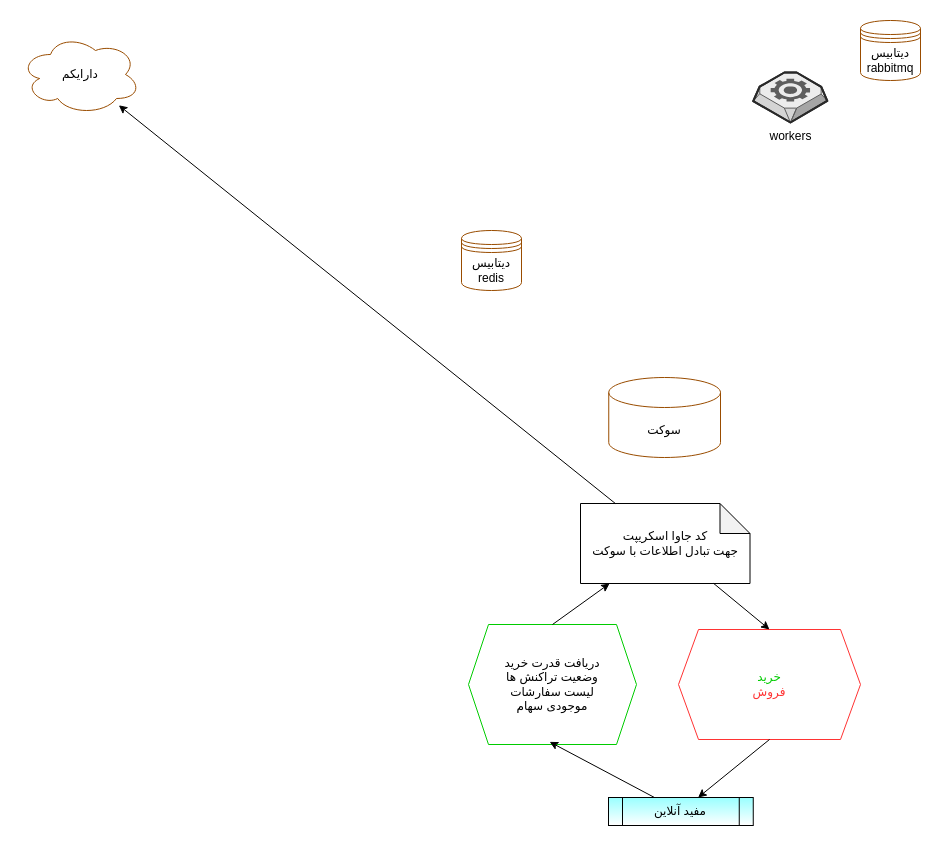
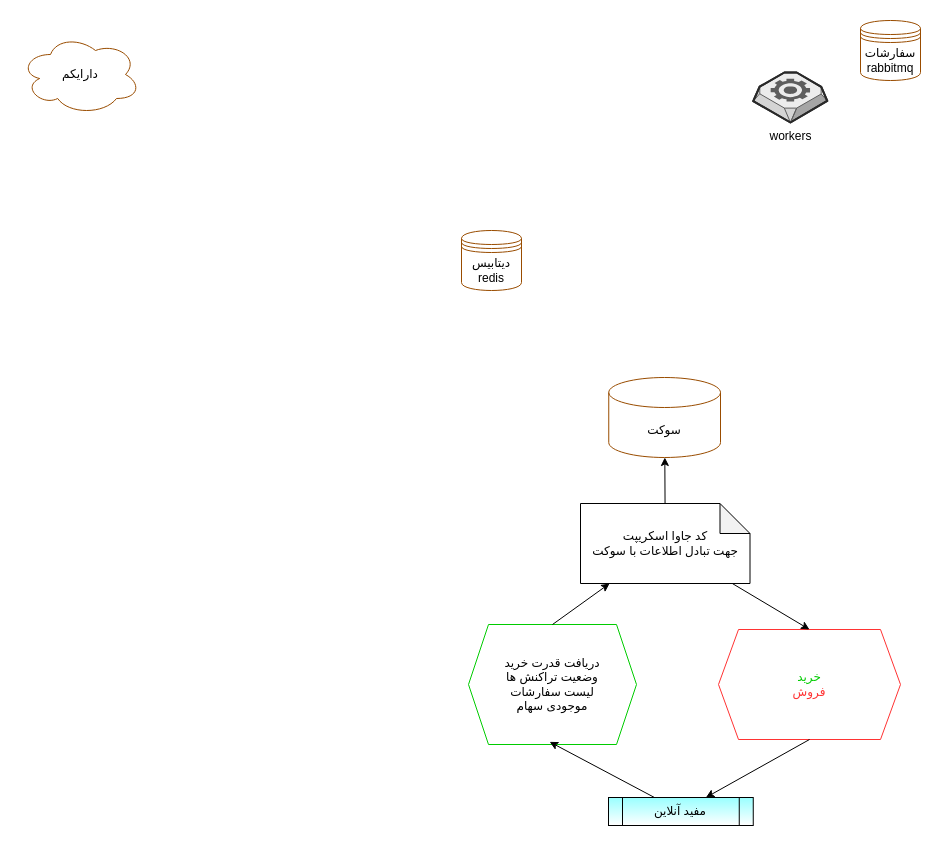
(891, 61) -> (891, 61)
(370, 306) -> (665, 484)
(770, 685) -> (810, 685)
